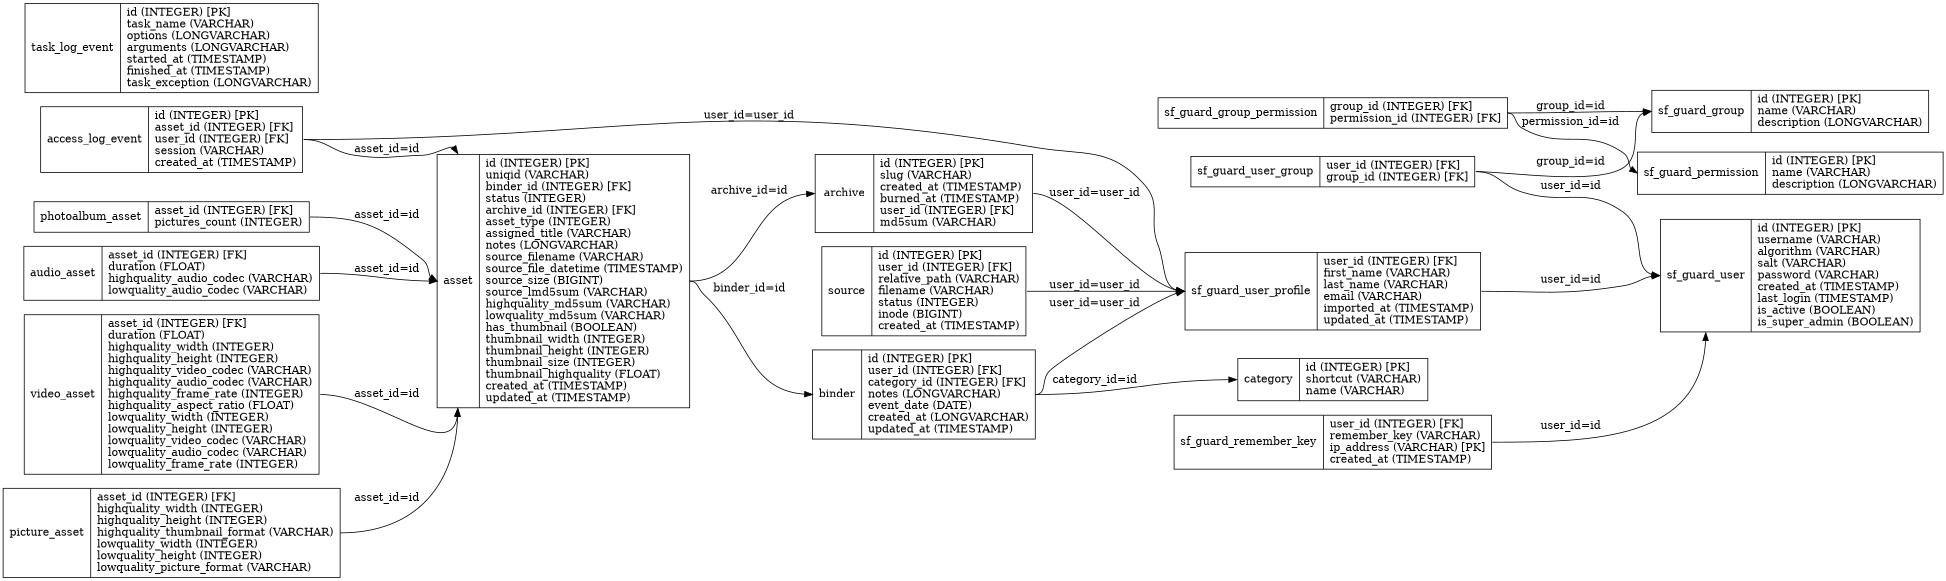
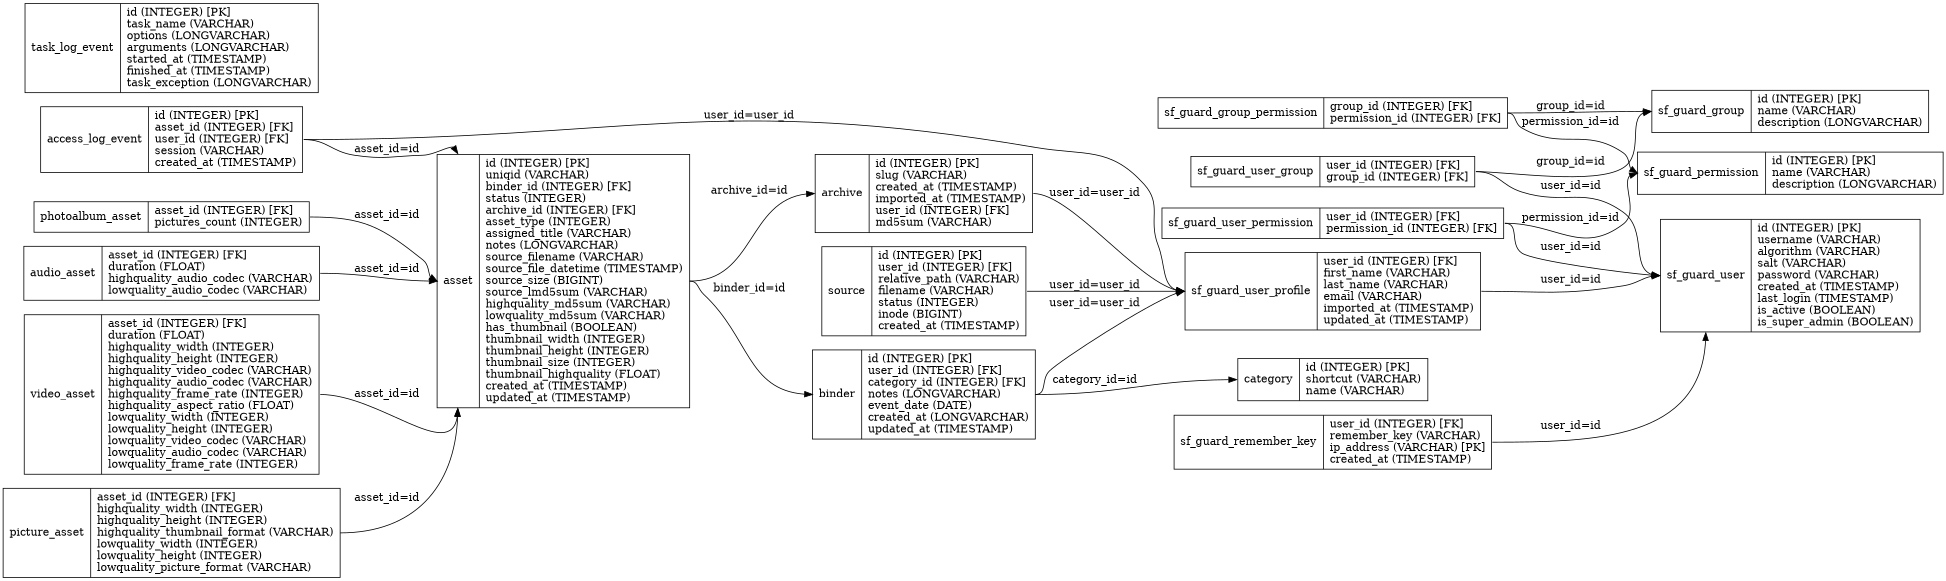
(950, 199) -> (951, 199)
none -> (1333, 223)
